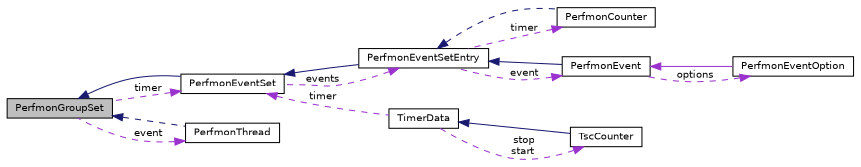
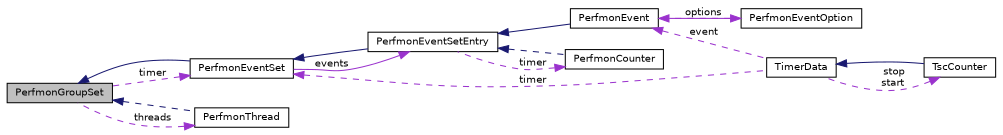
(504, 78) -> (715, 45)
(338, 85) -> (348, 70)
(147, 133) -> (151, 118)
